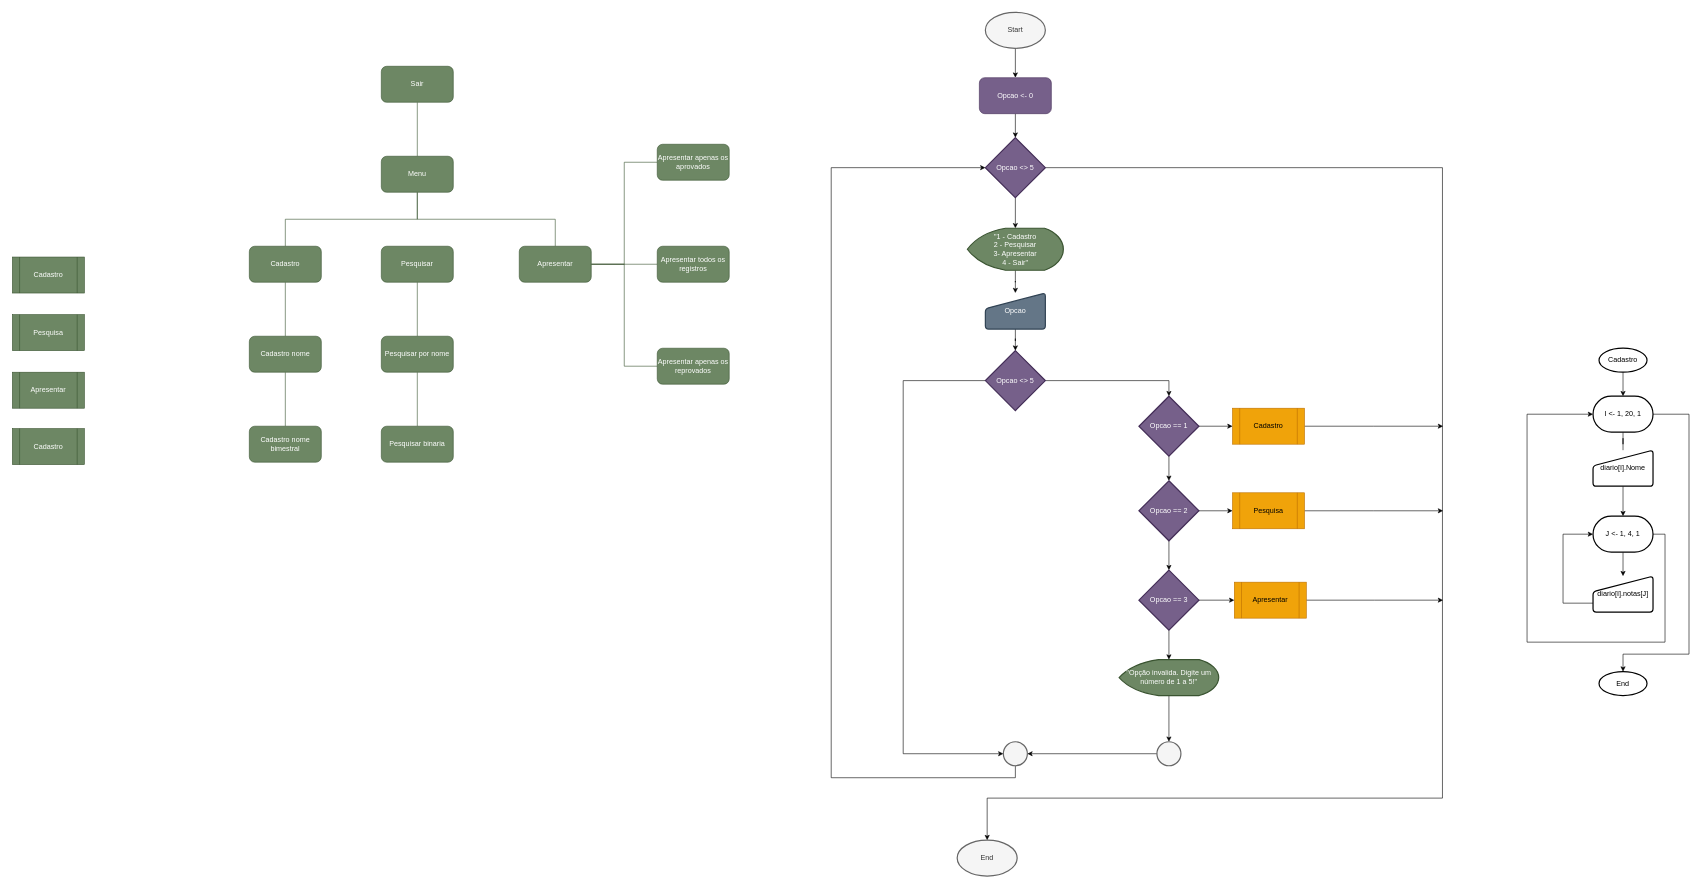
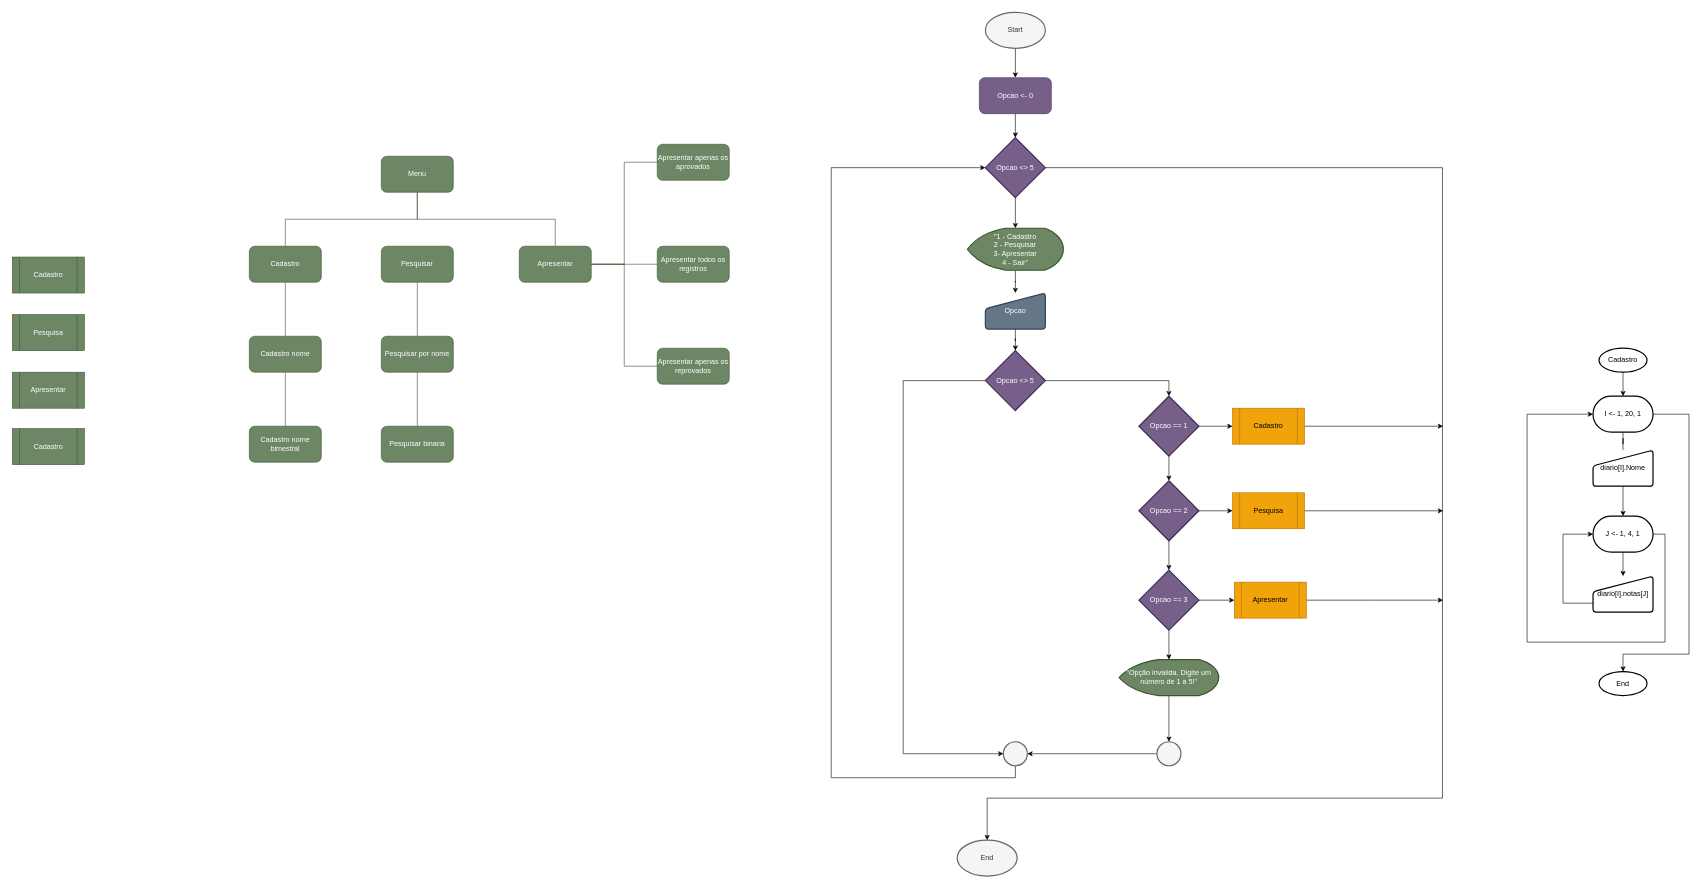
(417, 84) -> none
(417, 129) -> none
